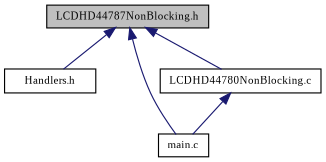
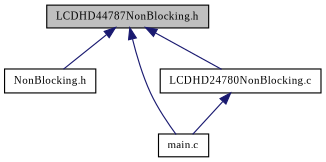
(50, 81) -> (50, 81)
(241, 81) -> (241, 81)
